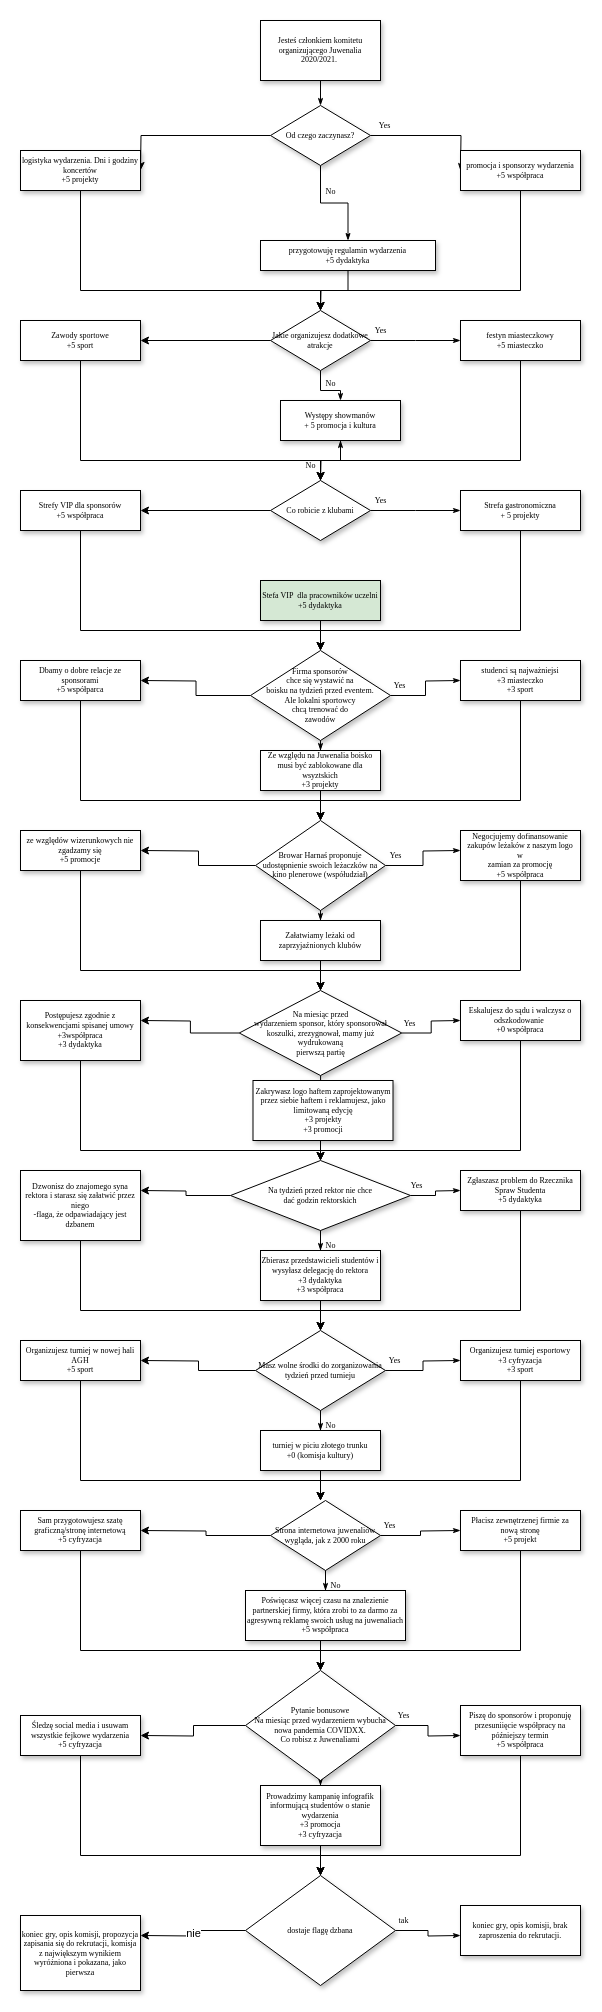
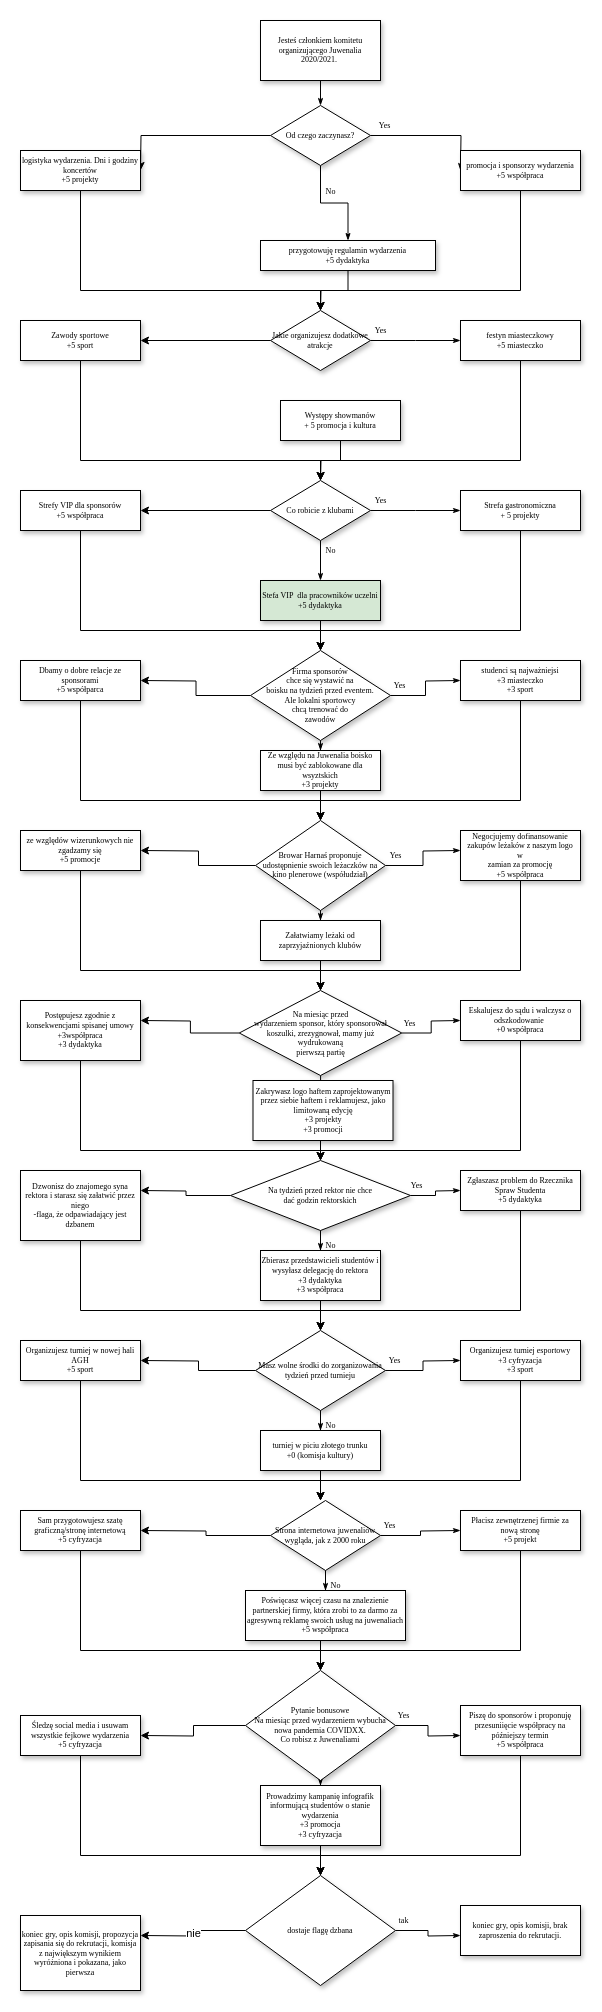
(323, 391) -> none
(321, 480) -> (321, 558)
